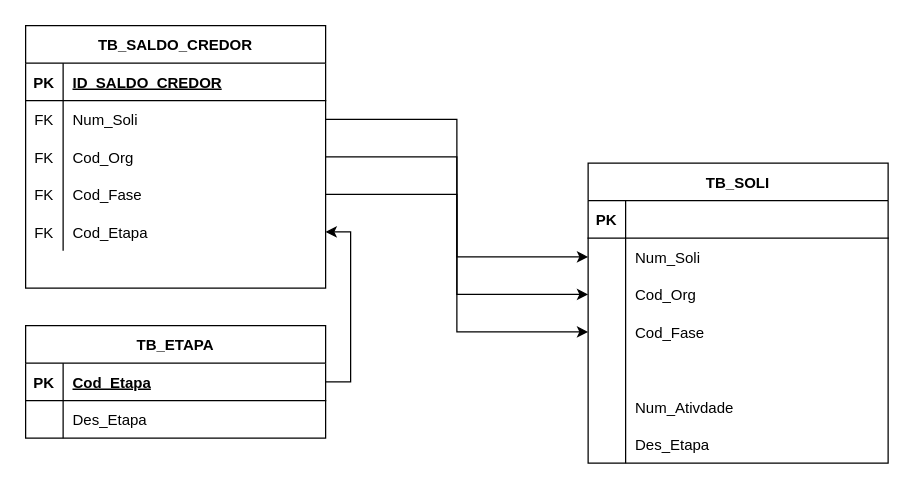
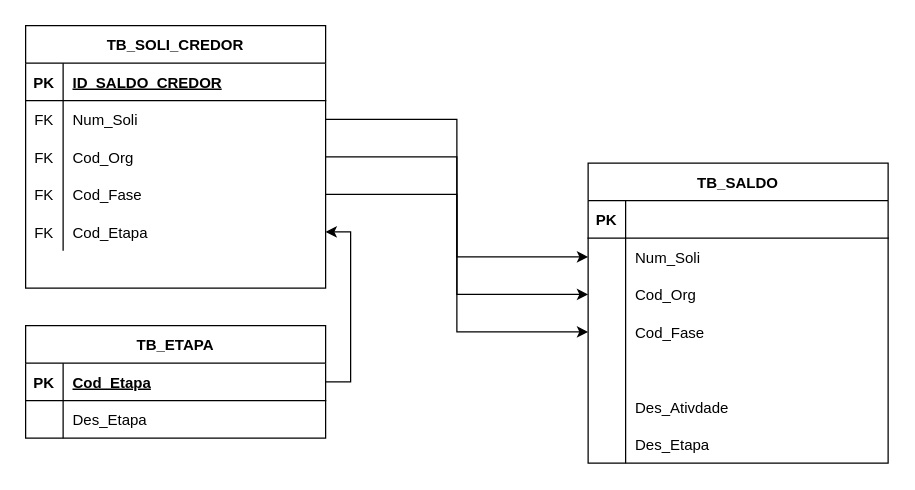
(175, 45) -> (175, 45)
(738, 183) -> (738, 183)
(683, 408) -> (683, 408)
